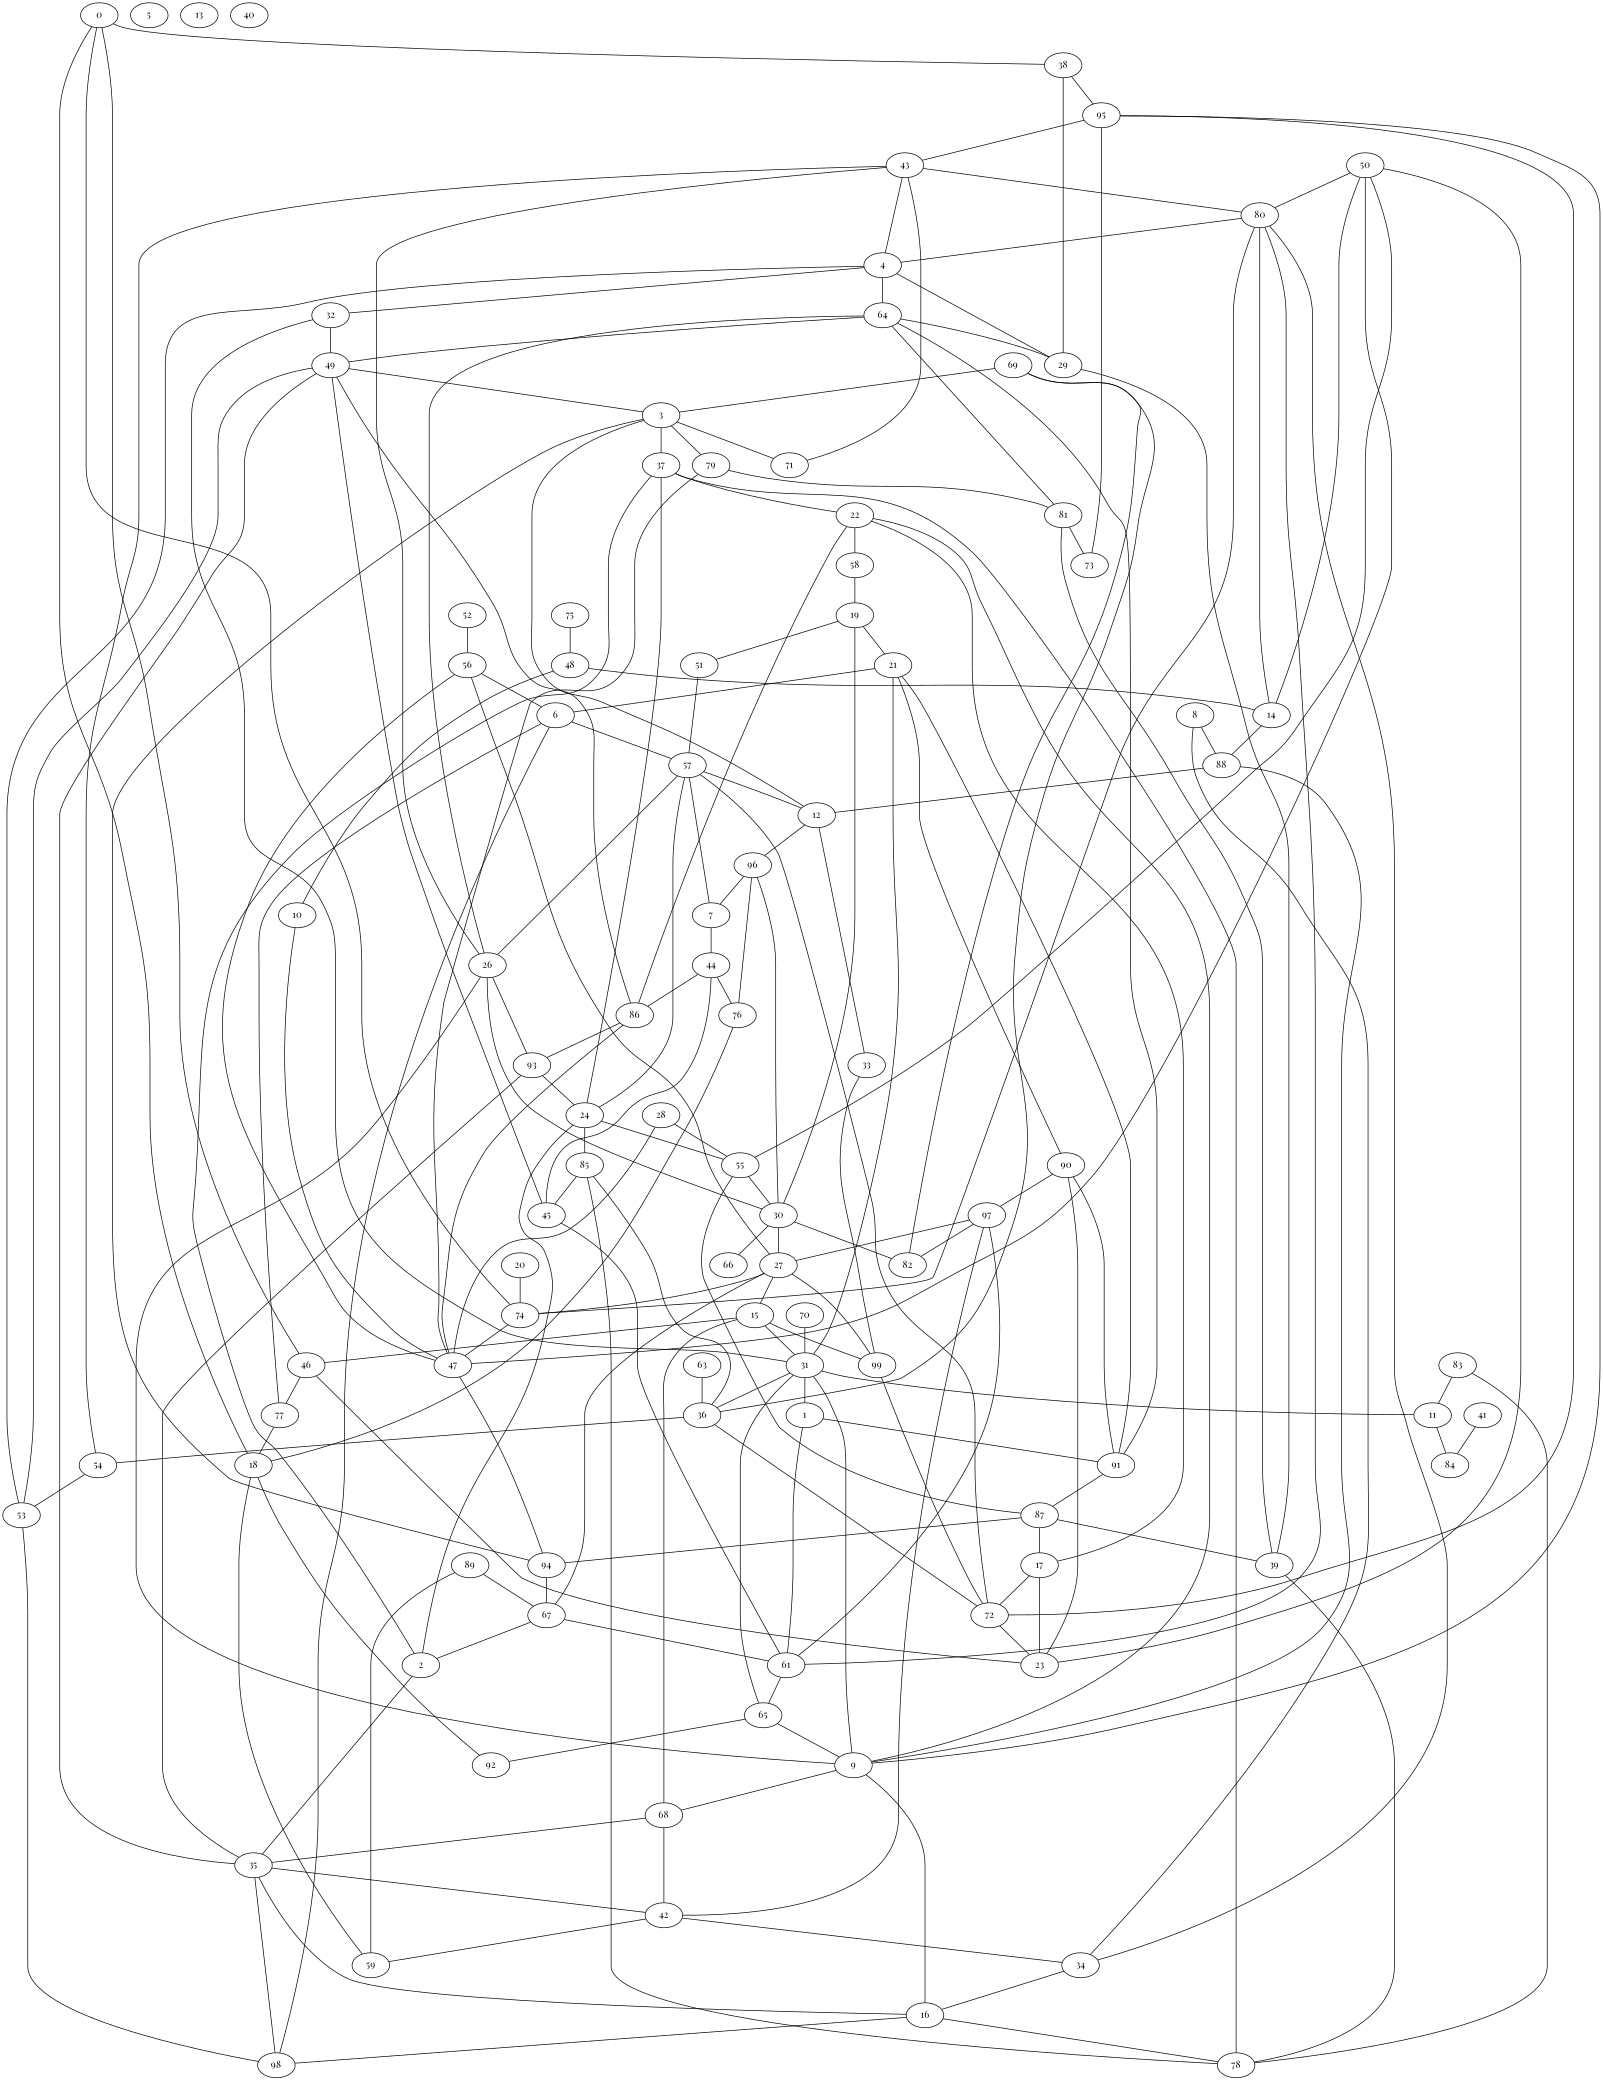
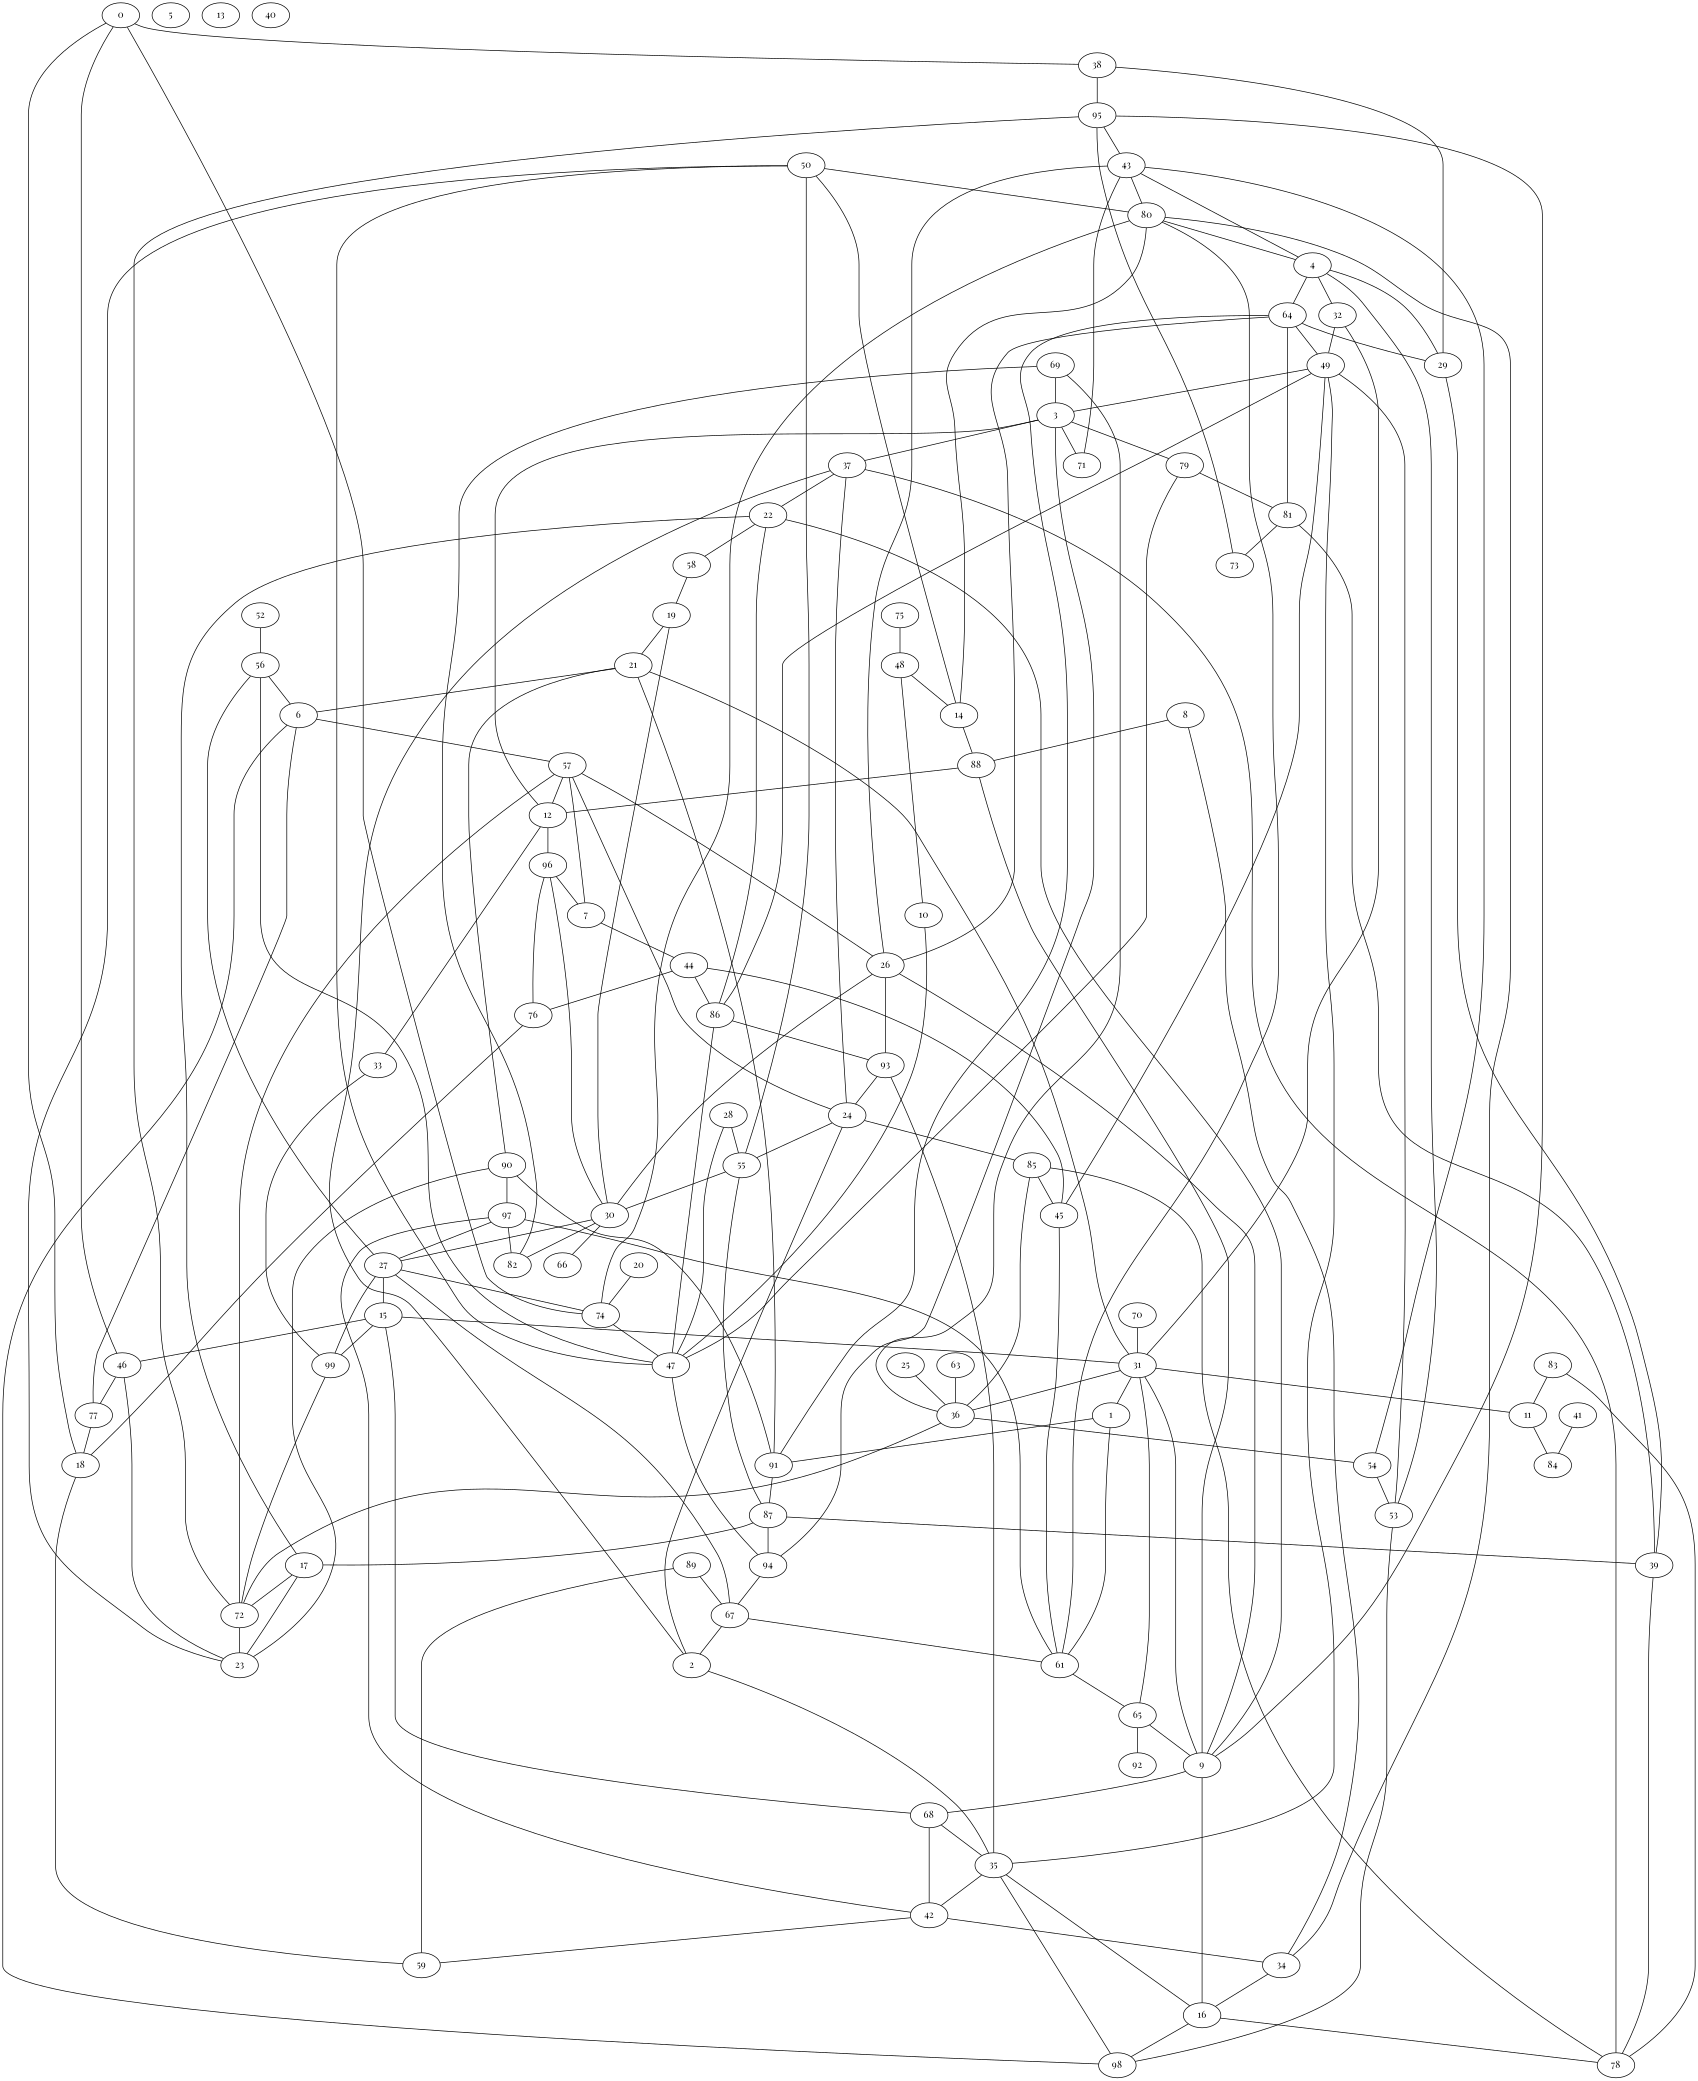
(699, 665) -> none
none -> (906, 1365)
(352, 1629) -> none
